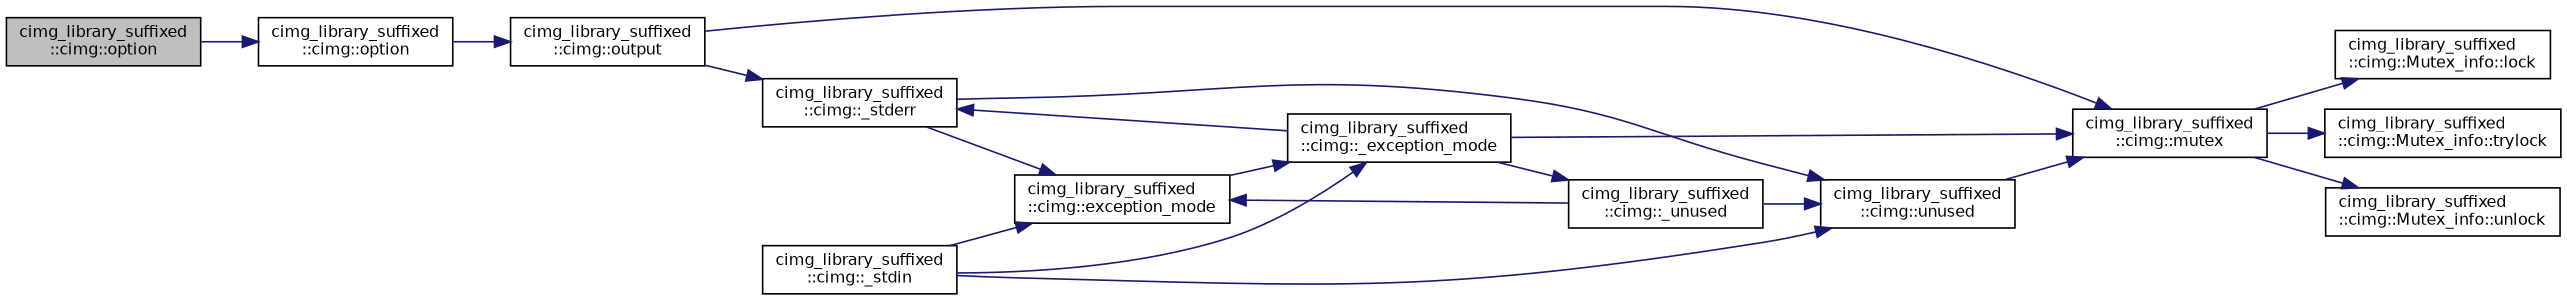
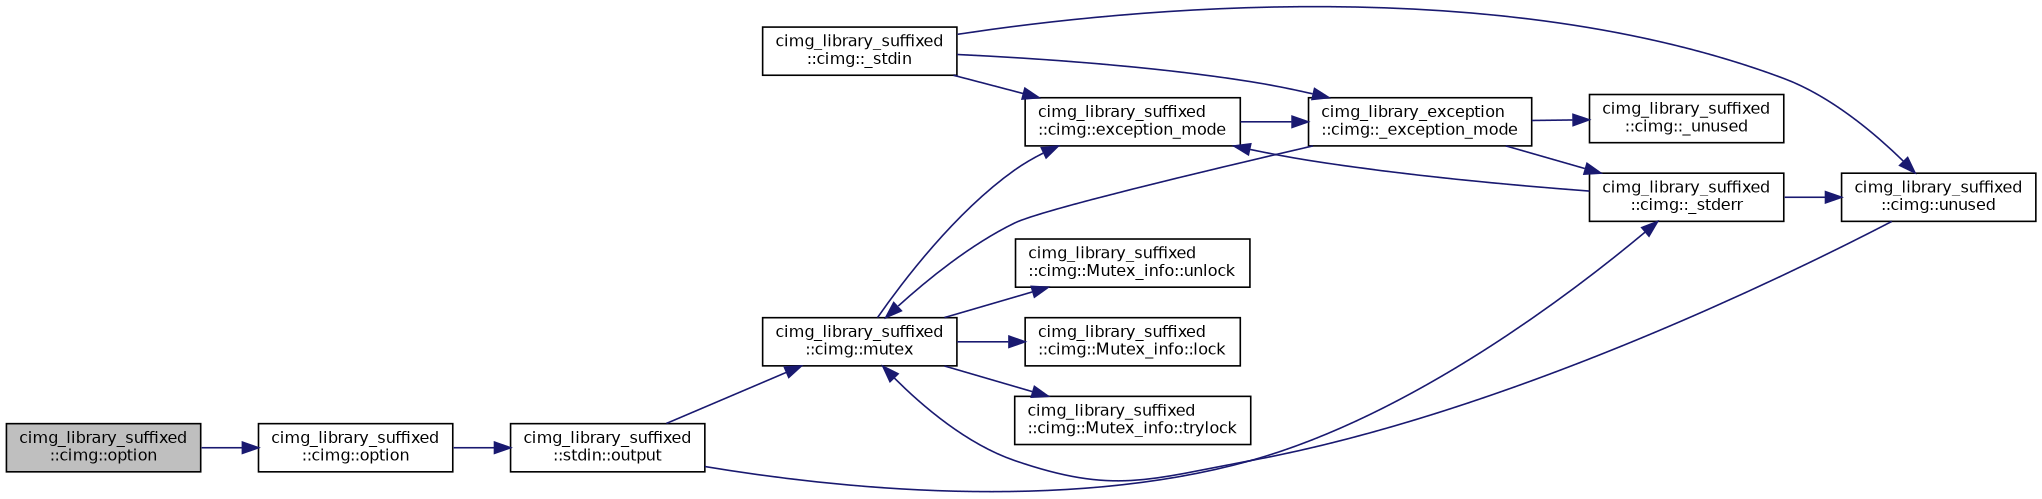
(608, 42) -> (608, 448)
(1399, 138) -> (1420, 122)
(1407, 202) -> (952, 226)
(1784, 204) -> none
